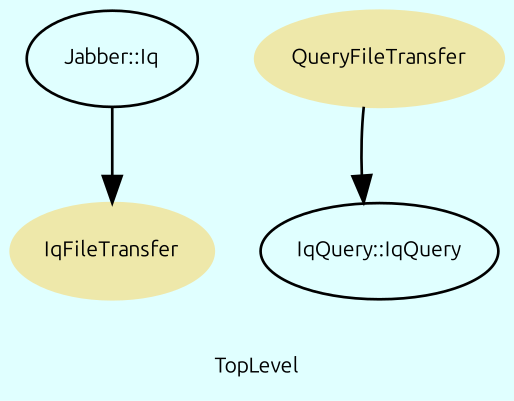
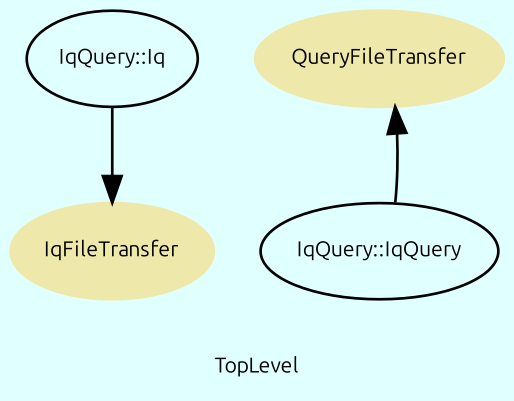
(112, 59) -> (112, 59)
(362, 141) -> (397, 168)
